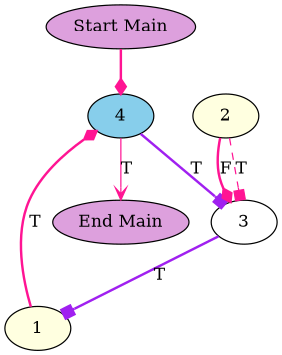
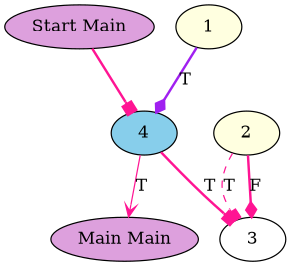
(121, 64) -> (109, 75)
(178, 165) -> (192, 183)
(25, 213) -> (180, 74)
(121, 222) -> (125, 239)
(146, 273) -> none
